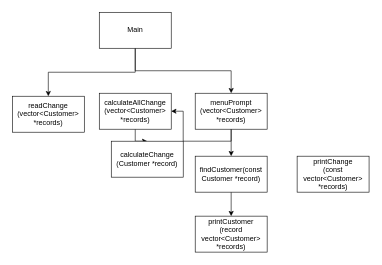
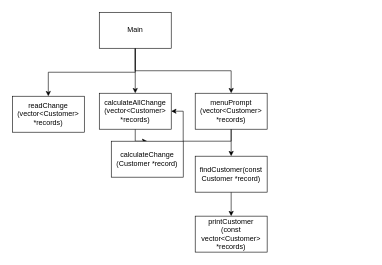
none -> (135, 87)
(333, 174) -> none
(231, 234) -> (231, 234)
